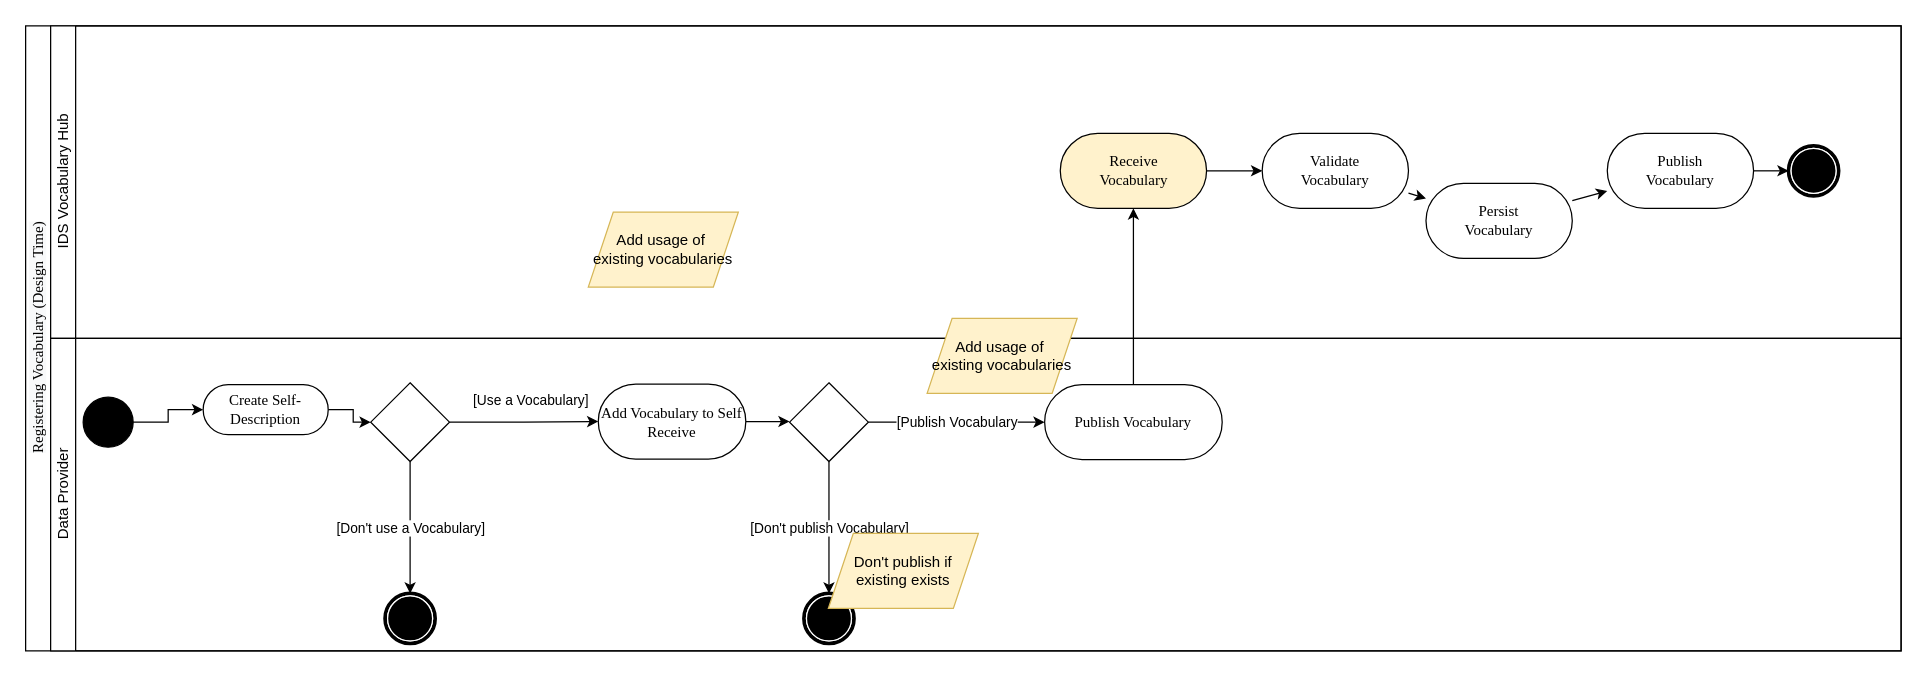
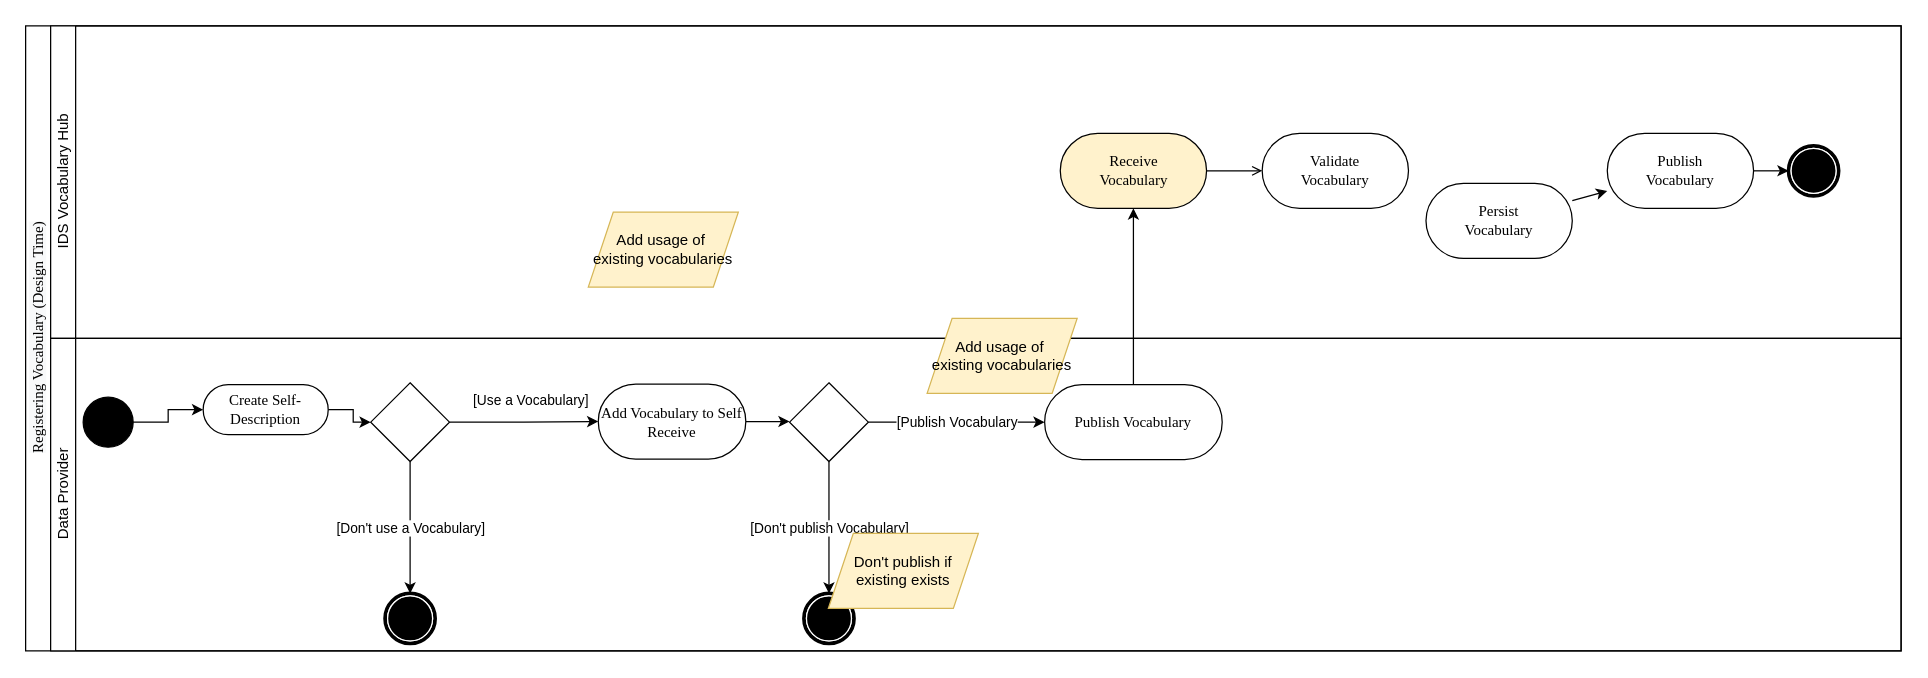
(1252, 171) -> (1254, 171)
(1413, 194) -> none
